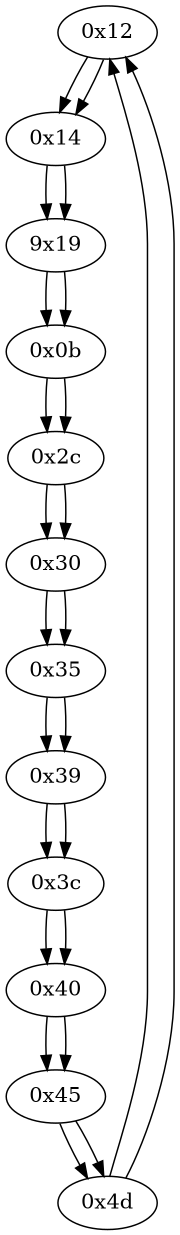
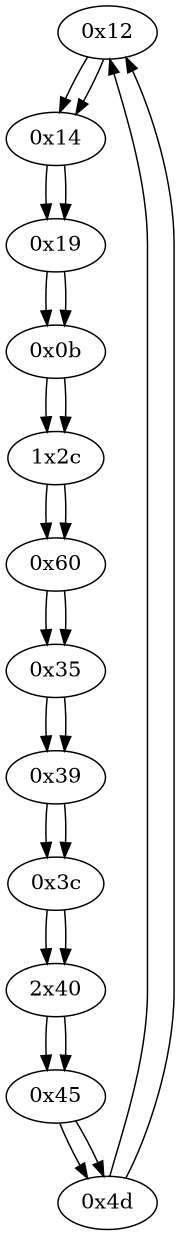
(56, 245) -> (56, 245)
(56, 458) -> (56, 458)
(56, 565) -> (56, 565)
(56, 990) -> (56, 990)
